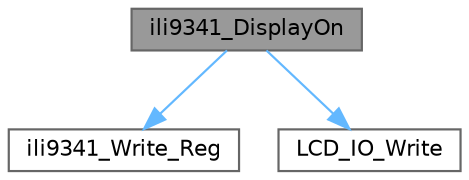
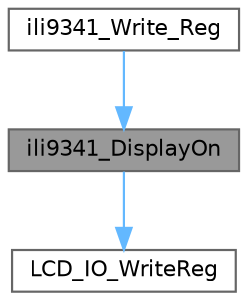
(194, 82) -> (124, 79)
(370, 150) -> (124, 271)
